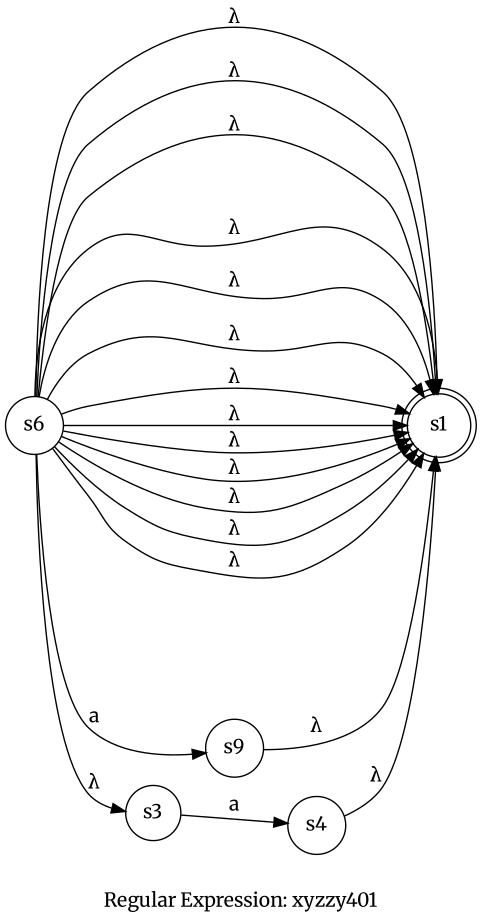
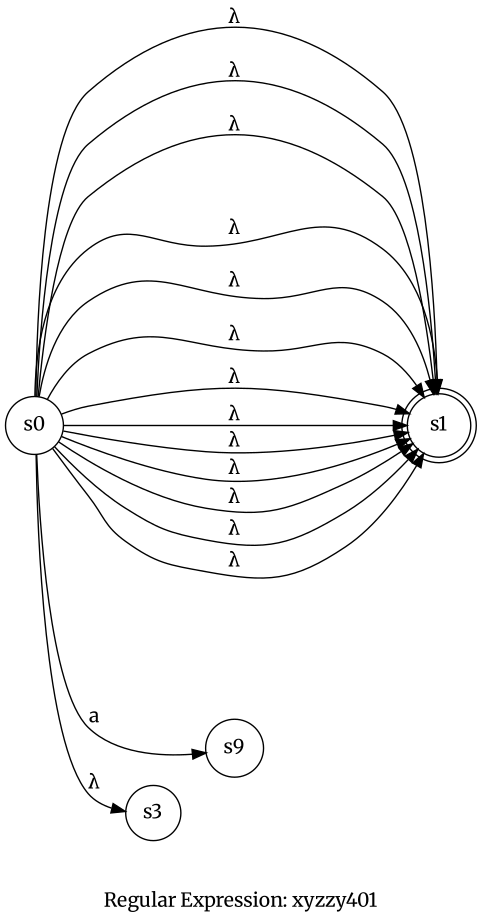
(34, 425) -> (34, 425)
(403, 655) -> none
(317, 825) -> none
